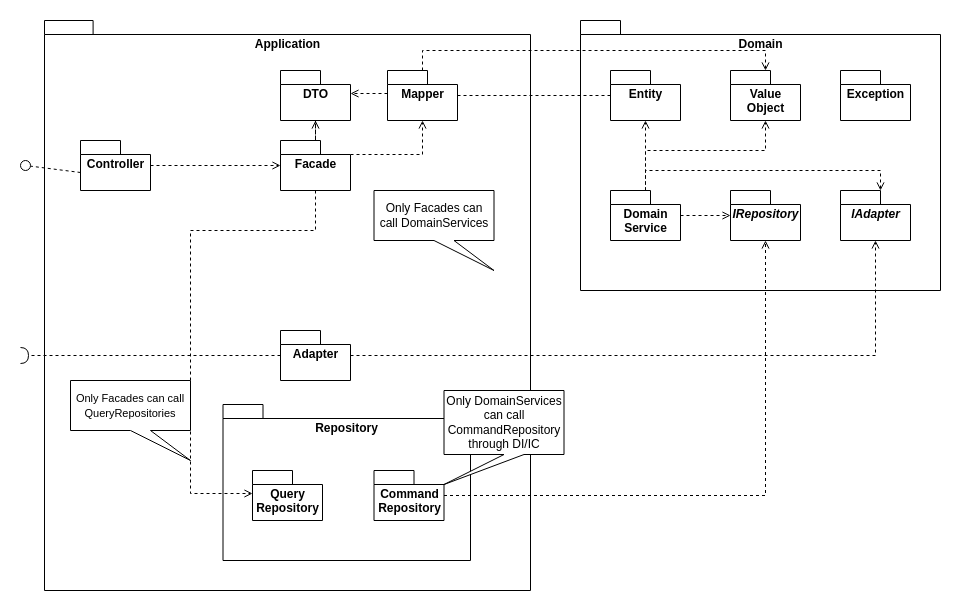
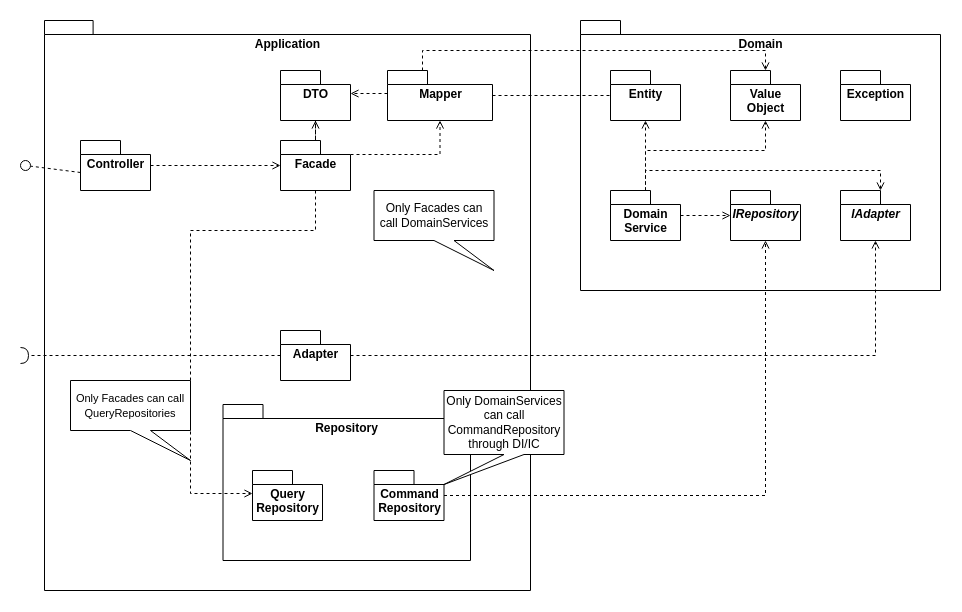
(423, 96) -> (440, 96)
